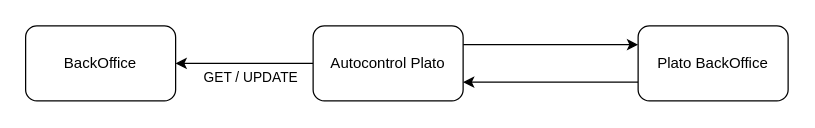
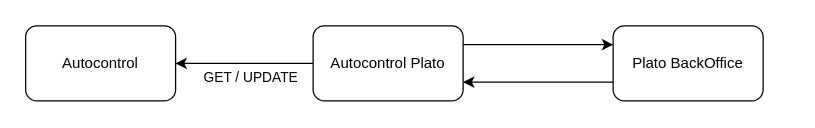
(101, 63) -> (101, 63)
(713, 63) -> (688, 63)
